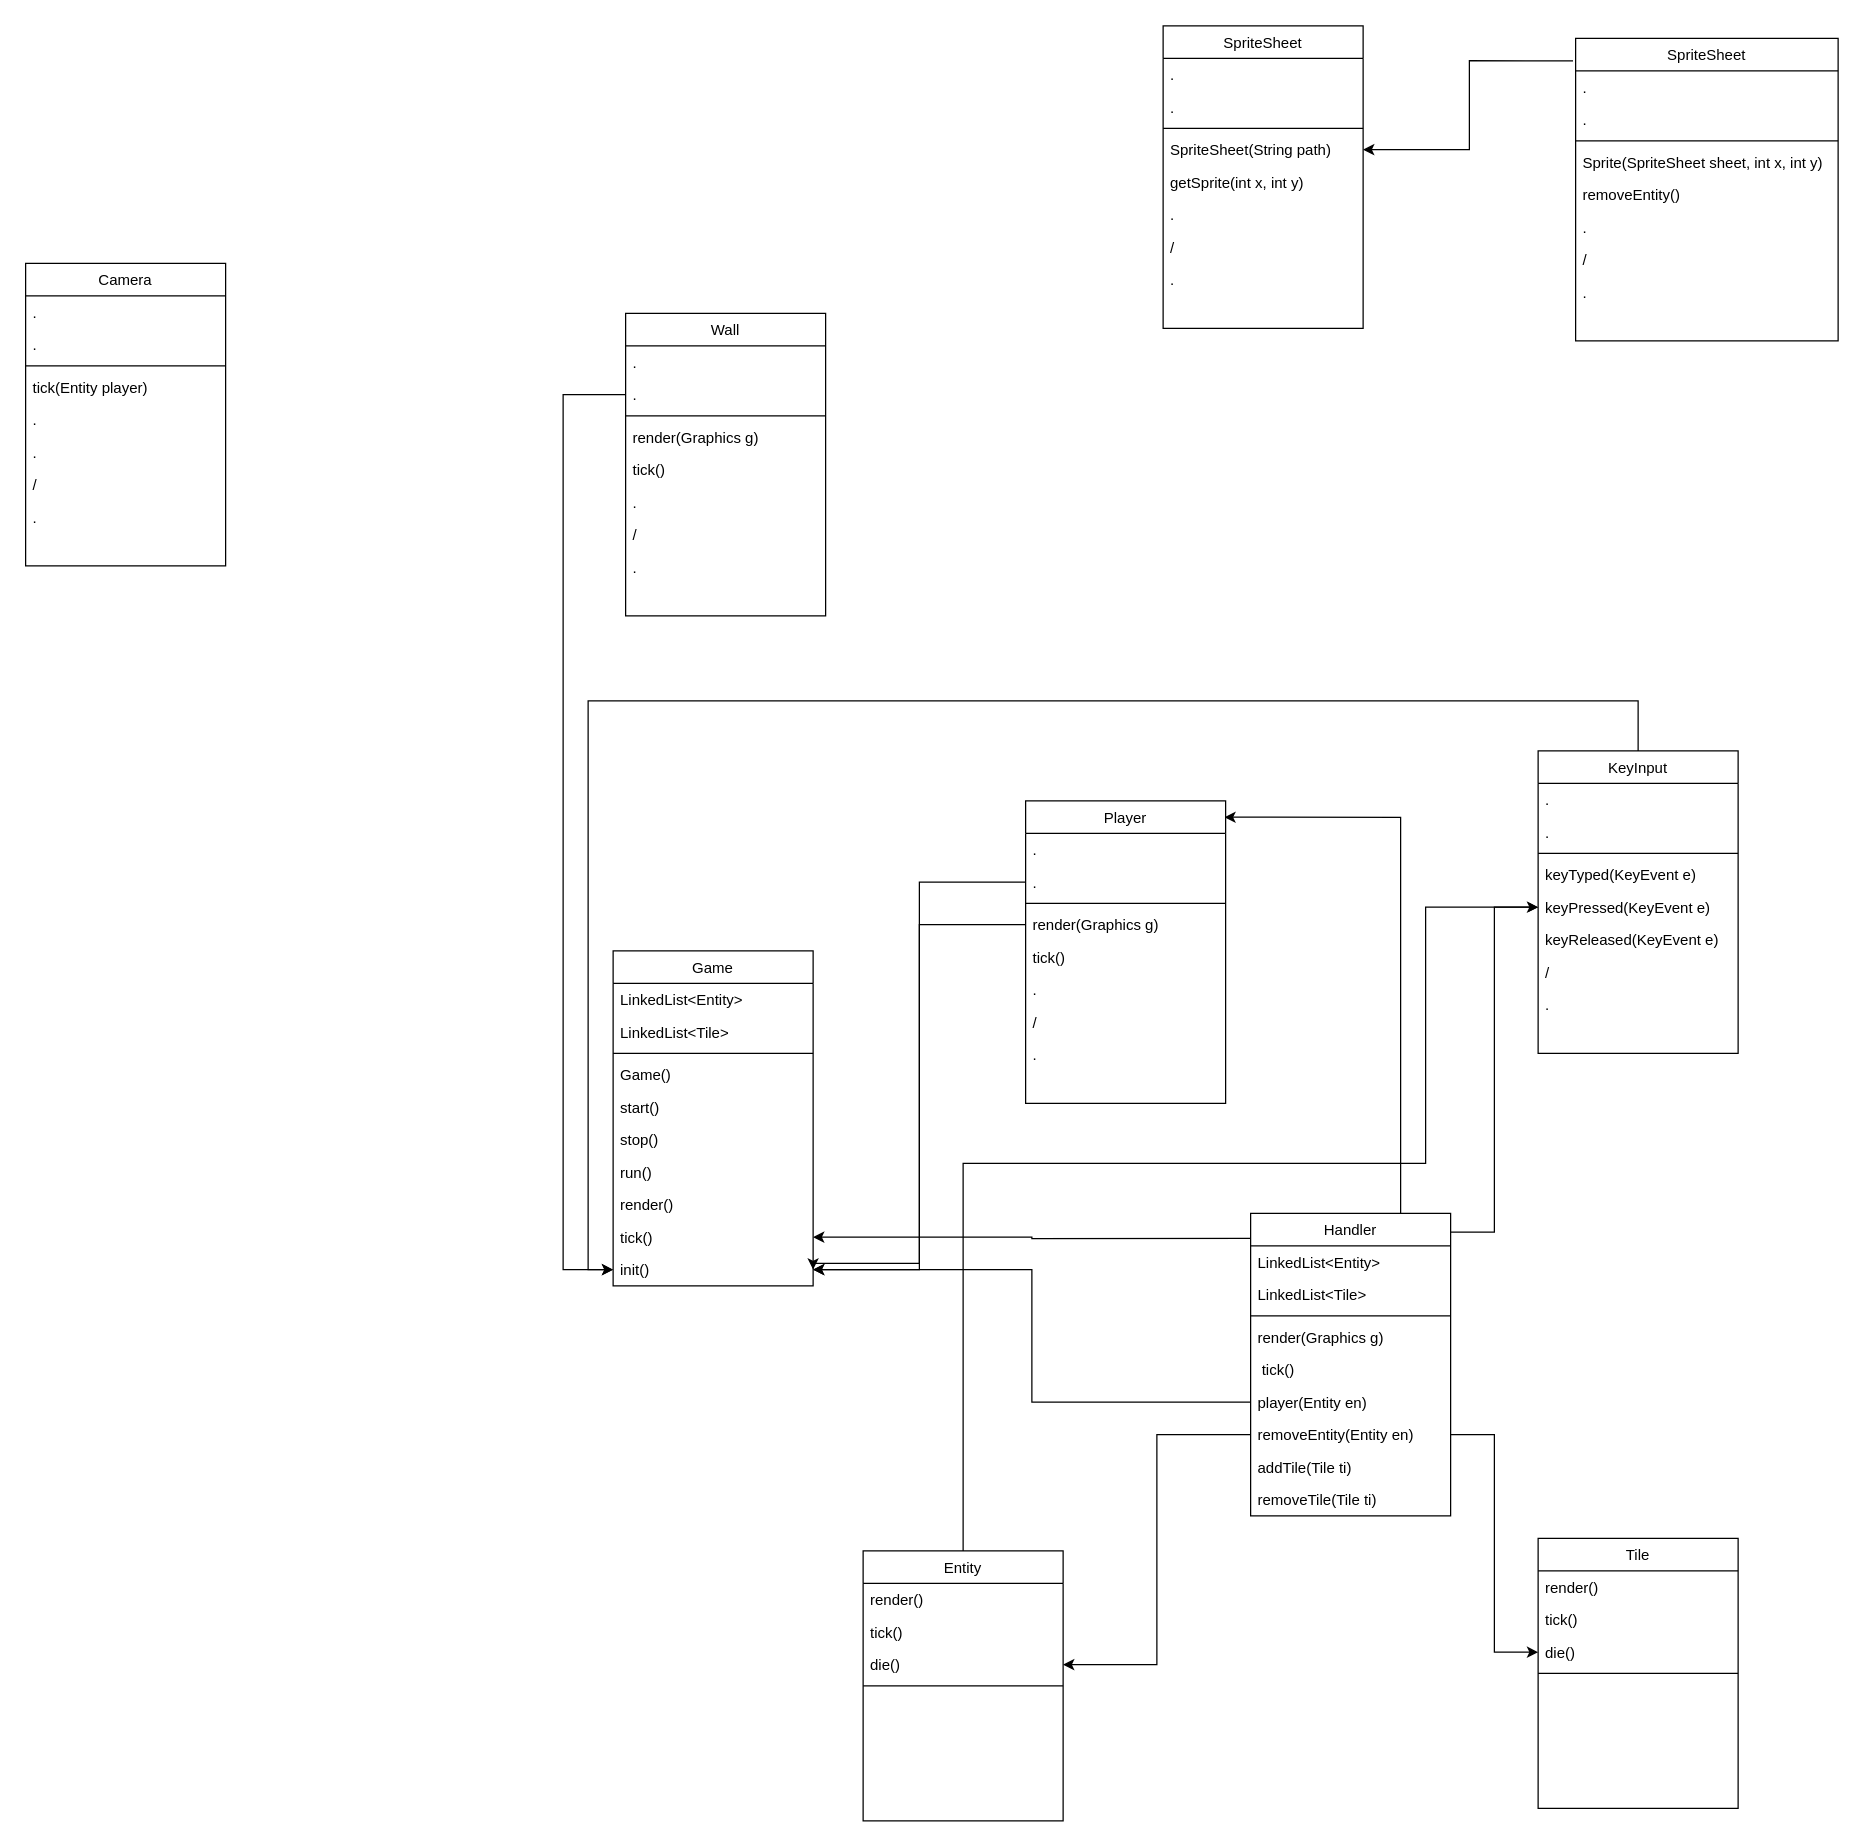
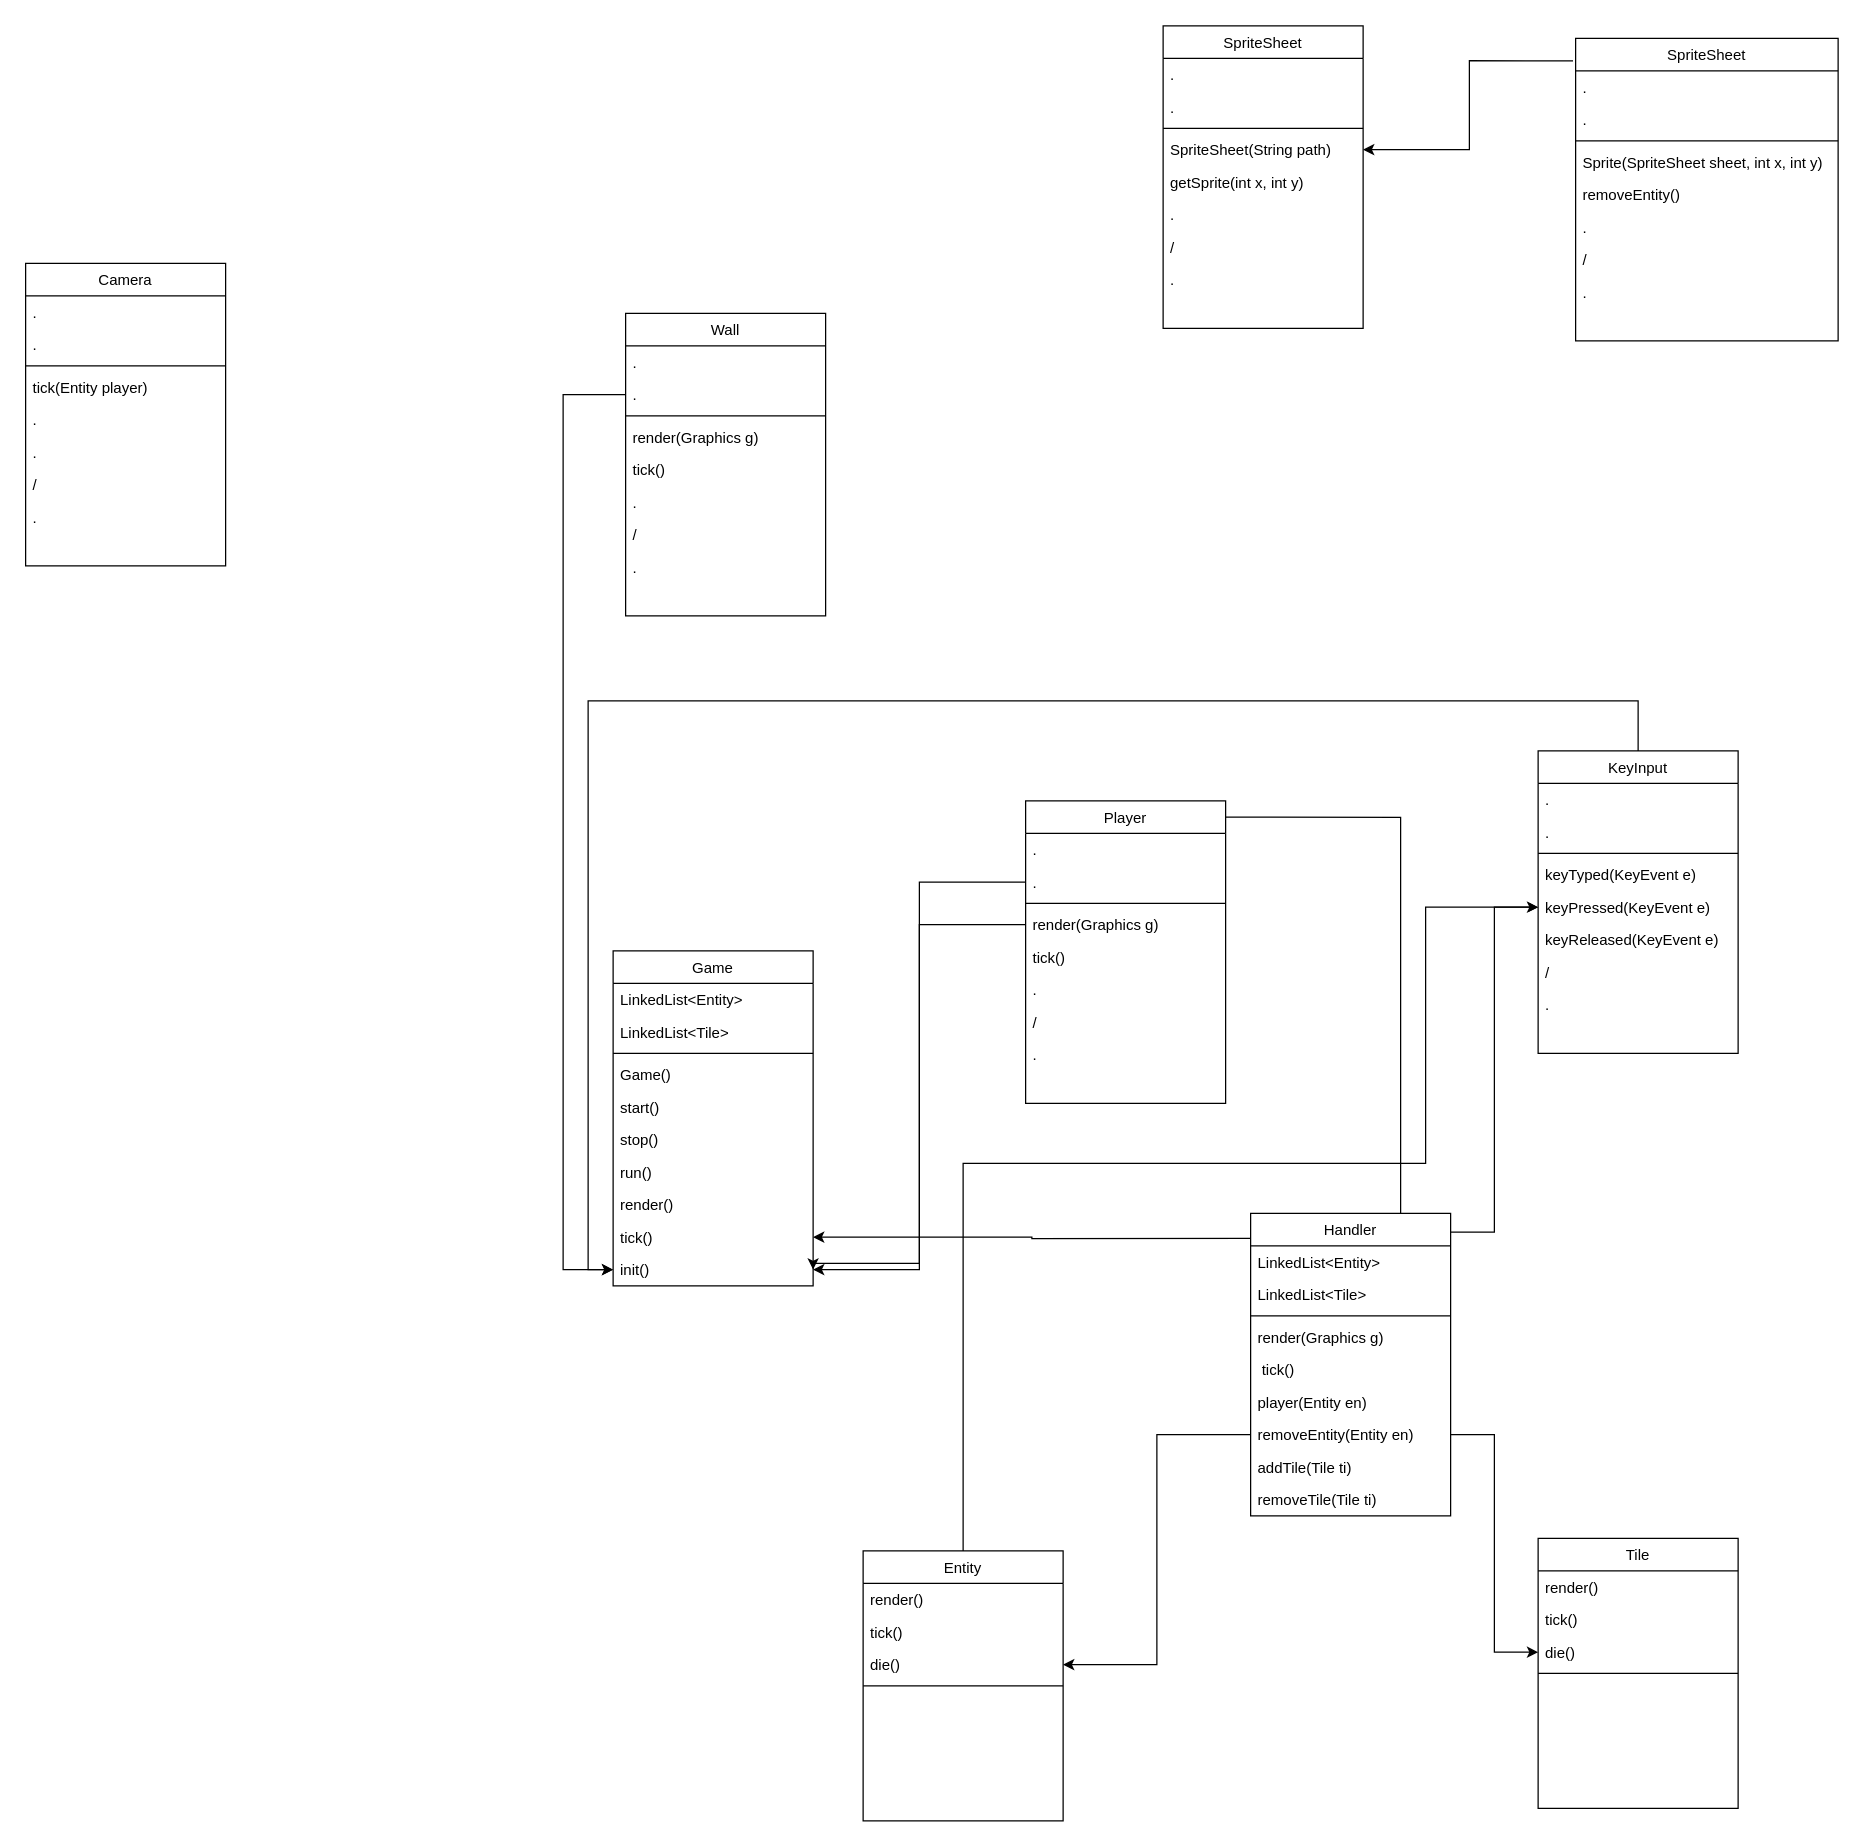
(1234, 817) -> (1230, 817)
(1032, 1389) -> none
